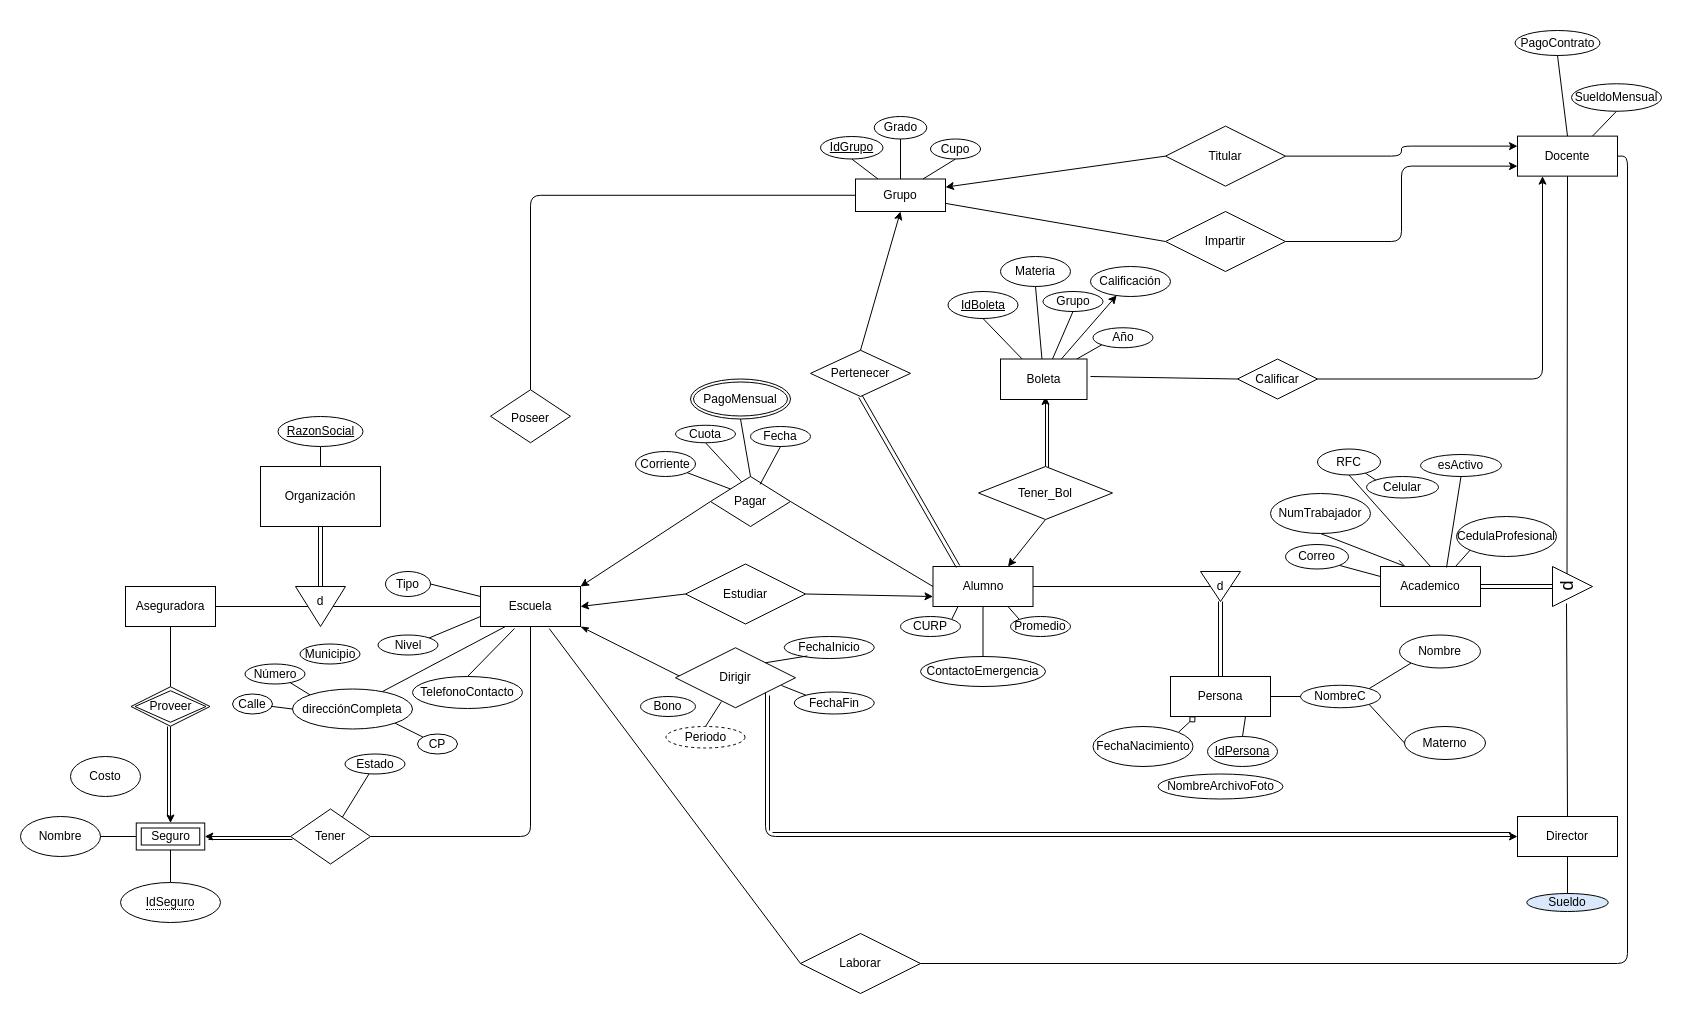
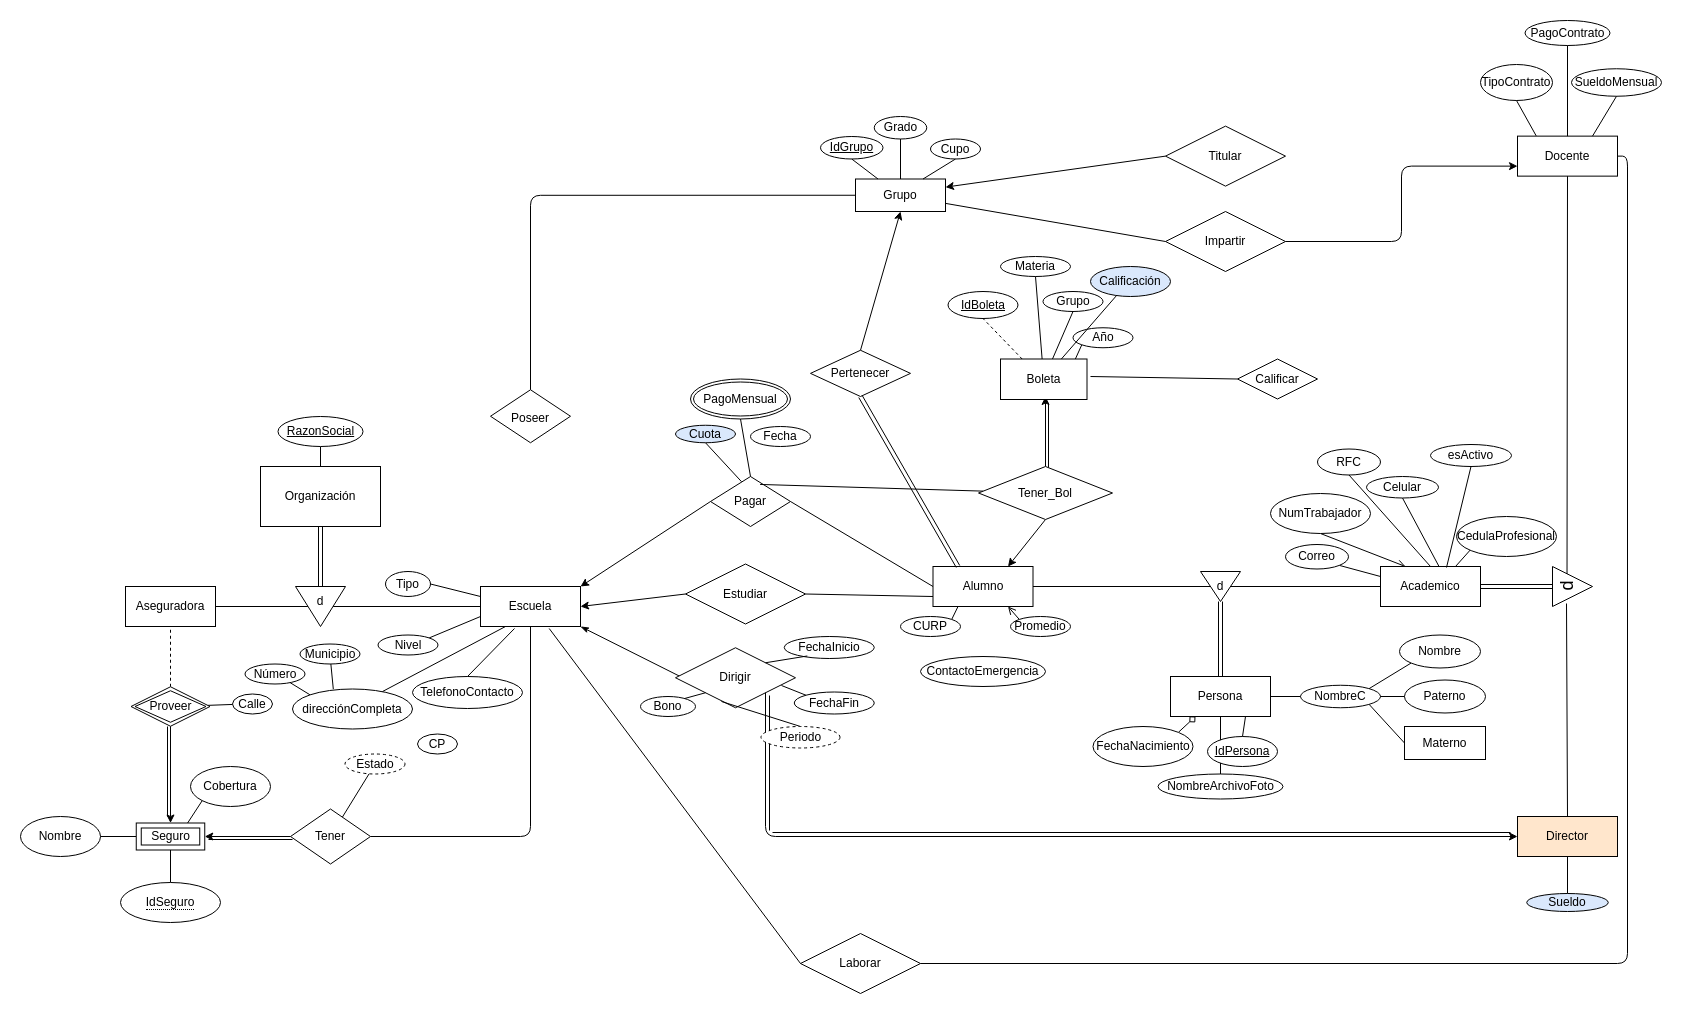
(1558, 43) -> (1568, 33)
none -> (1517, 83)
(1617, 98) -> (1617, 83)
none -> (1526, 118)
(1401, 154) -> none
(1036, 272) -> (1036, 267)
(1131, 282) -> (1131, 282)
(1111, 302) -> (1113, 299)
(1123, 338) -> (1103, 338)
(1003, 339) -> (1003, 339)
(1523, 379) -> none
(706, 434) -> (706, 434)
(666, 464) -> none
(770, 466) -> (870, 488)
(1461, 466) -> (1471, 456)
(1371, 477) -> (1421, 532)
(709, 481) -> none
(925, 596) -> (927, 596)
(1011, 610) -> (1012, 611)
(983, 632) -> none
(171, 656) -> (171, 656)
none -> (332, 676)
none -> (695, 696)
none -> (1393, 697)
none -> (1445, 697)
(282, 708) -> (220, 705)
none -> (1221, 729)
(409, 730) -> none
(706, 737) -> (801, 737)
(1445, 743) -> (1445, 743)
(375, 764) -> (375, 764)
(106, 777) -> none
none -> (231, 787)
none -> (195, 812)
(1568, 837) -> (1568, 837)
